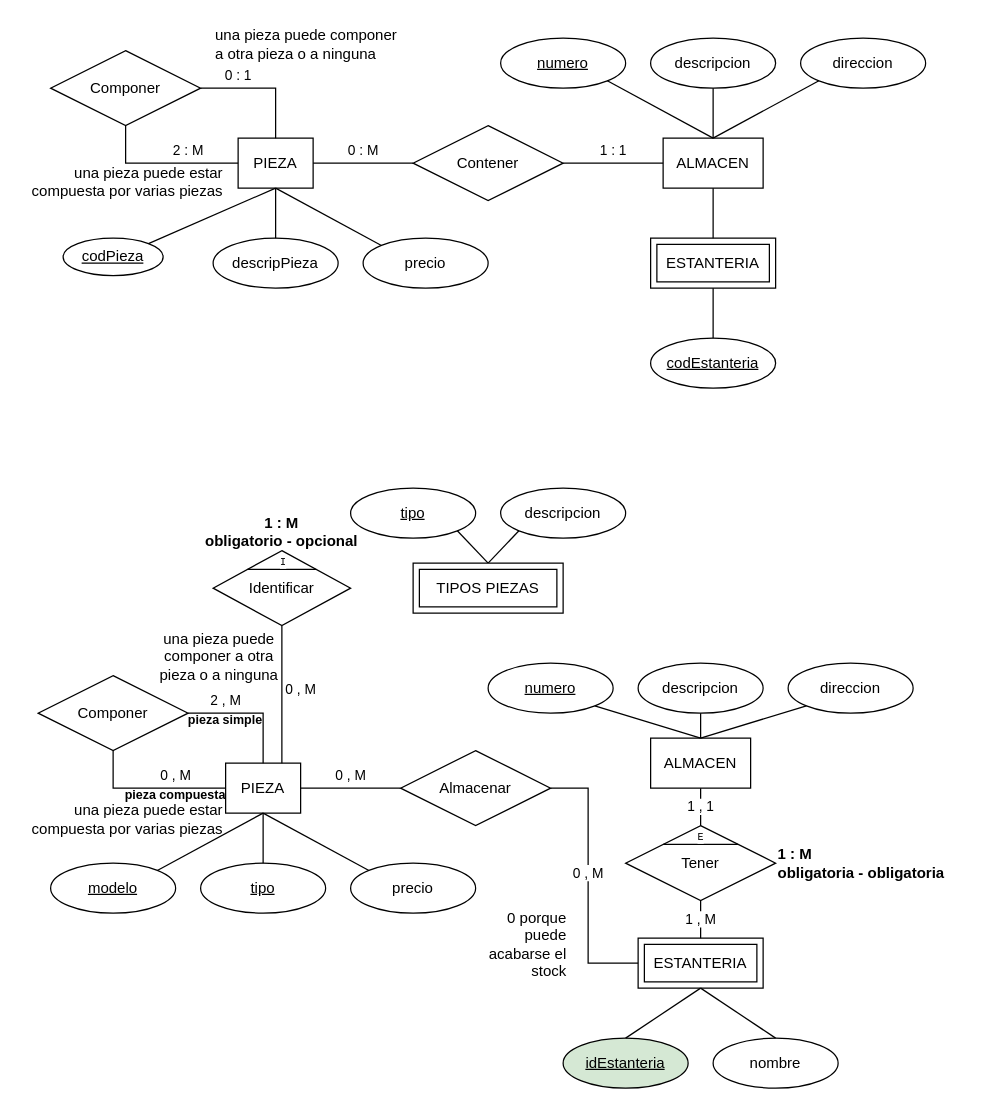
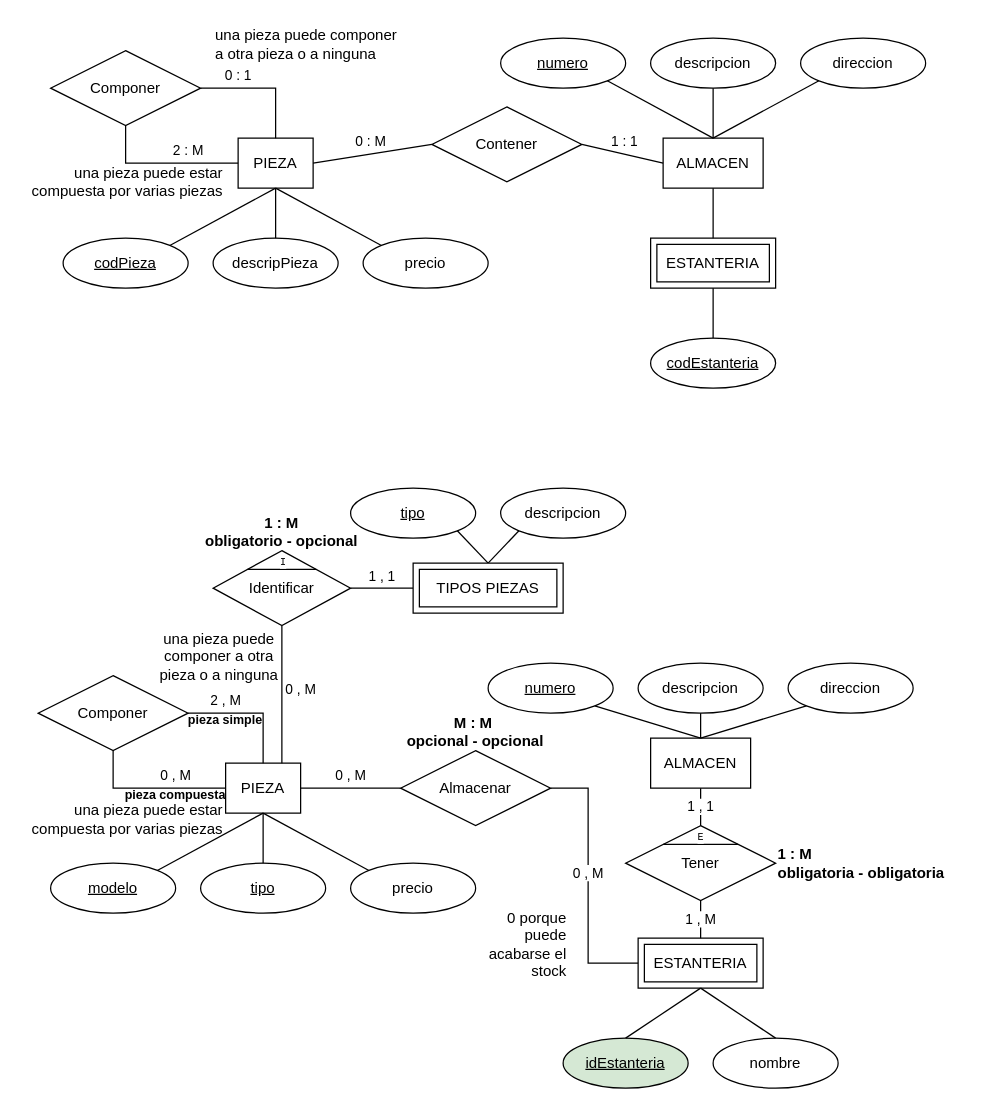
(488, 163) -> (507, 144)
(113, 257) -> (126, 263)
none -> (382, 588)
none -> (476, 732)
